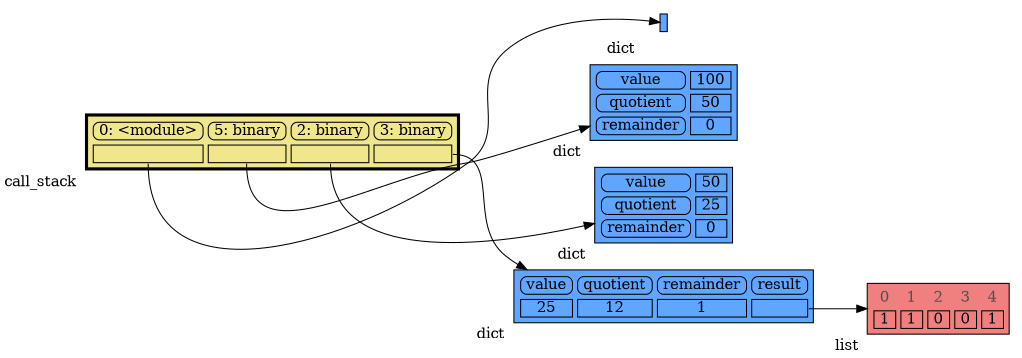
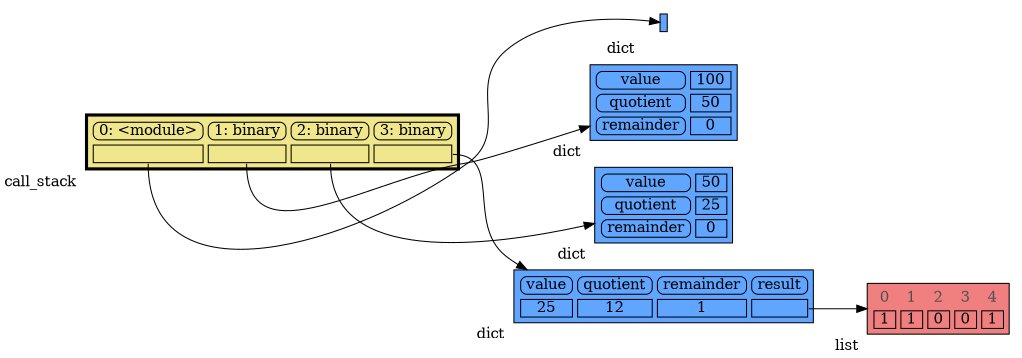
(247, 131) -> (247, 131)
